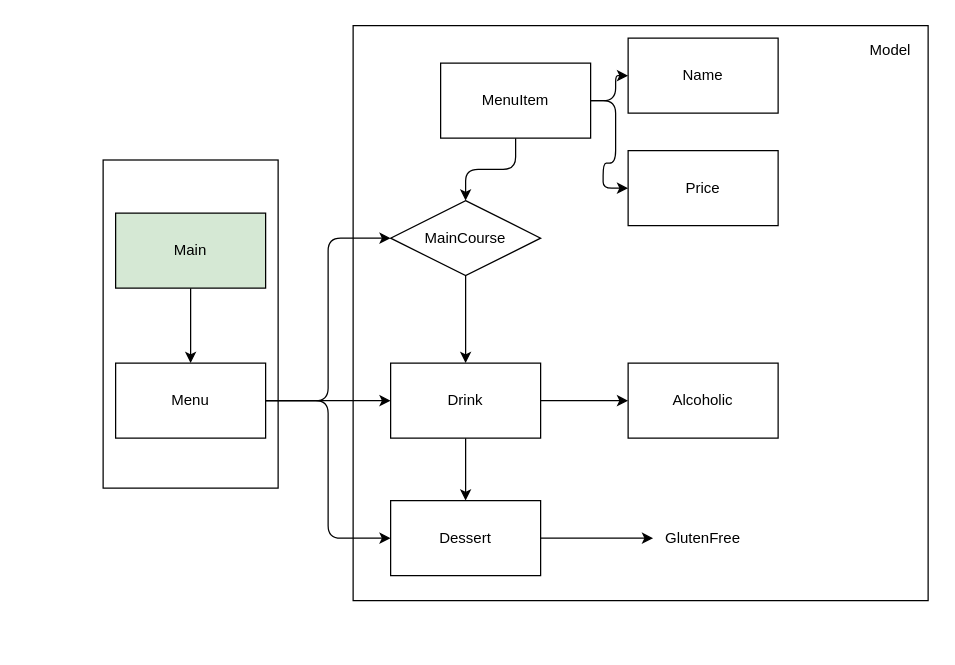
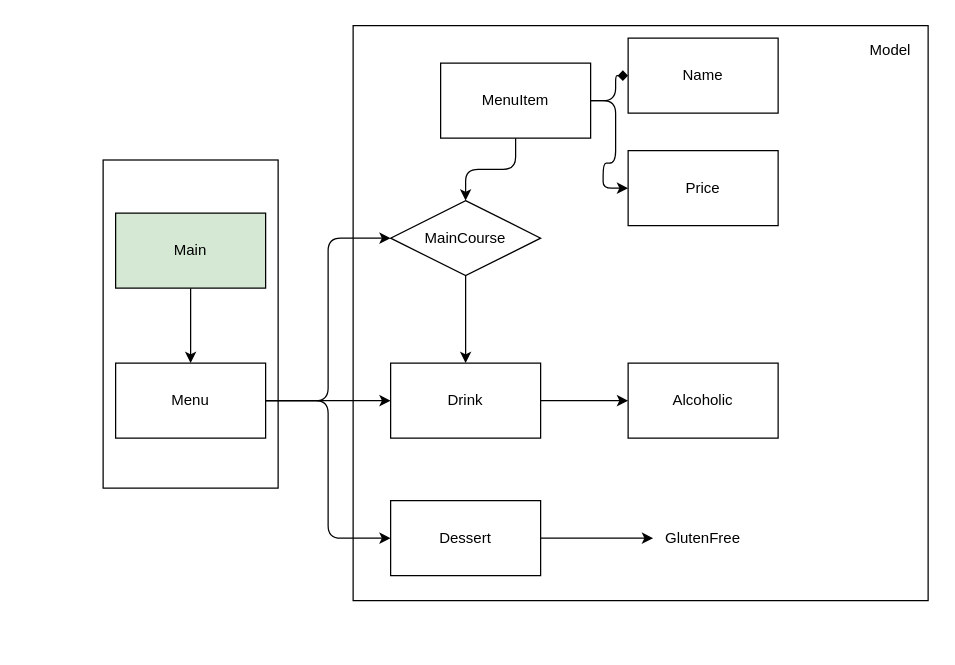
(616, 77) -> (616, 77)
(466, 465) -> none
